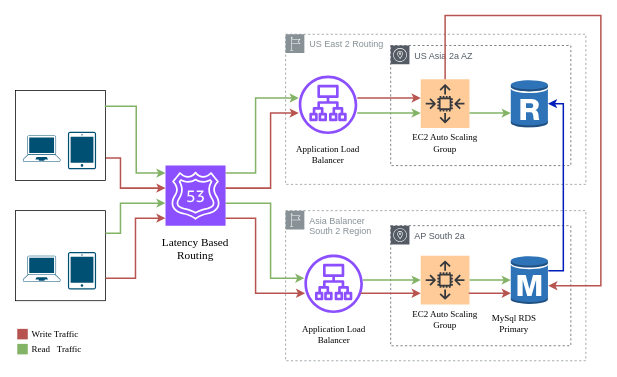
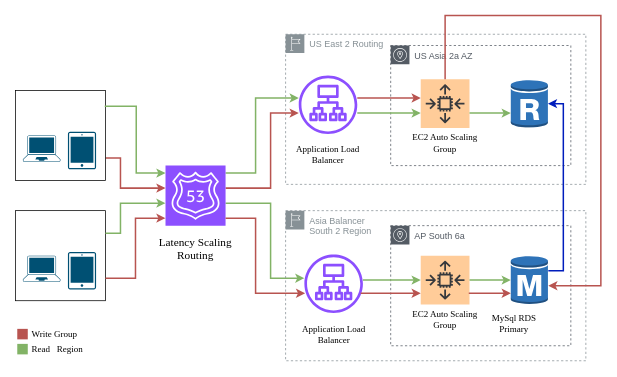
(440, 236) -> (440, 236)
(195, 248) -> (195, 248)
(61, 334) -> (57, 334)
(65, 349) -> (62, 349)
